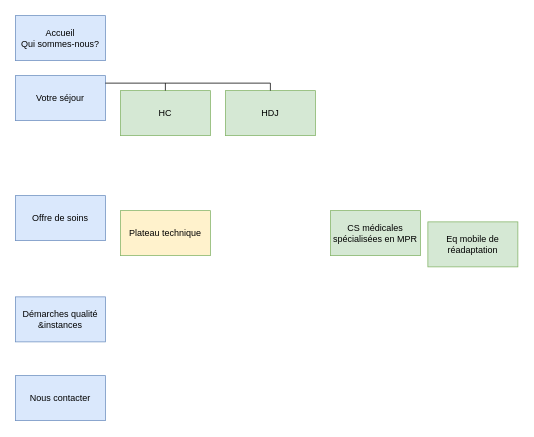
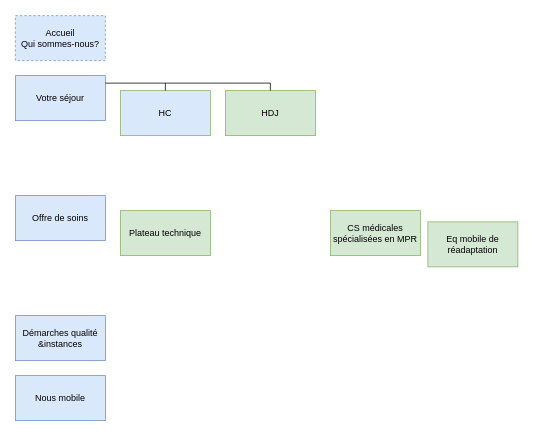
(60, 38) -> (60, 38)
(165, 113) -> (165, 113)
(165, 233) -> (165, 233)
(60, 319) -> (60, 338)
(60, 398) -> (60, 398)
